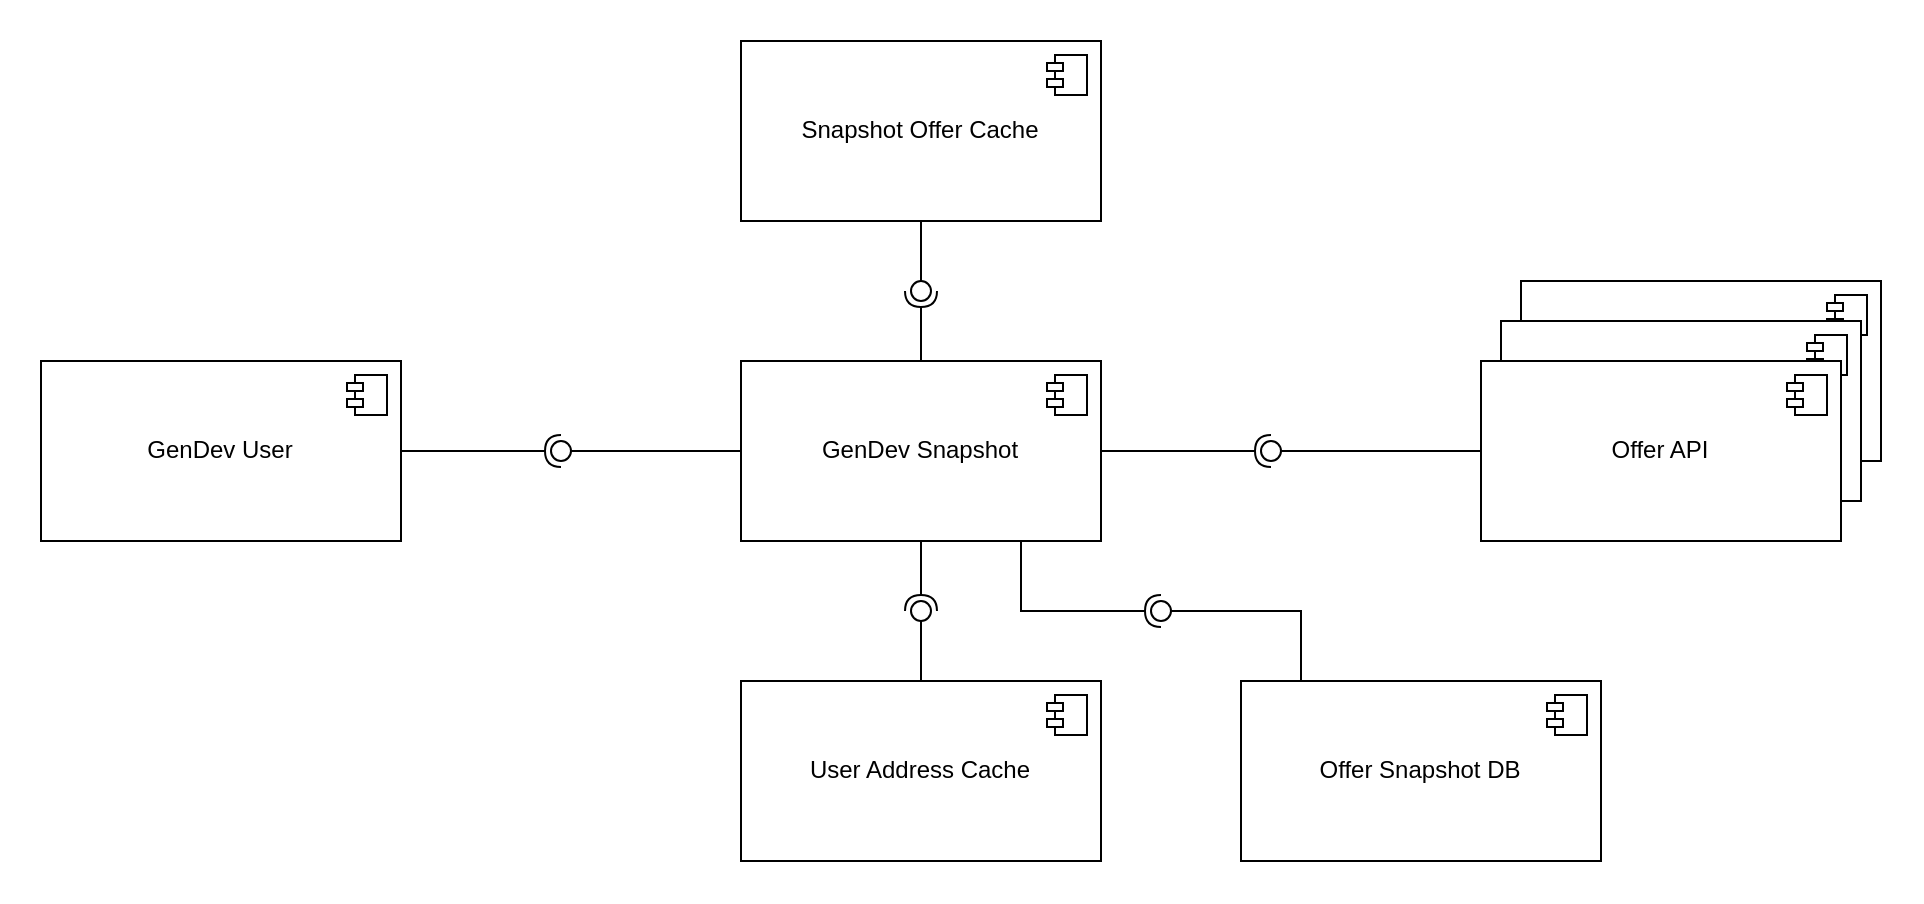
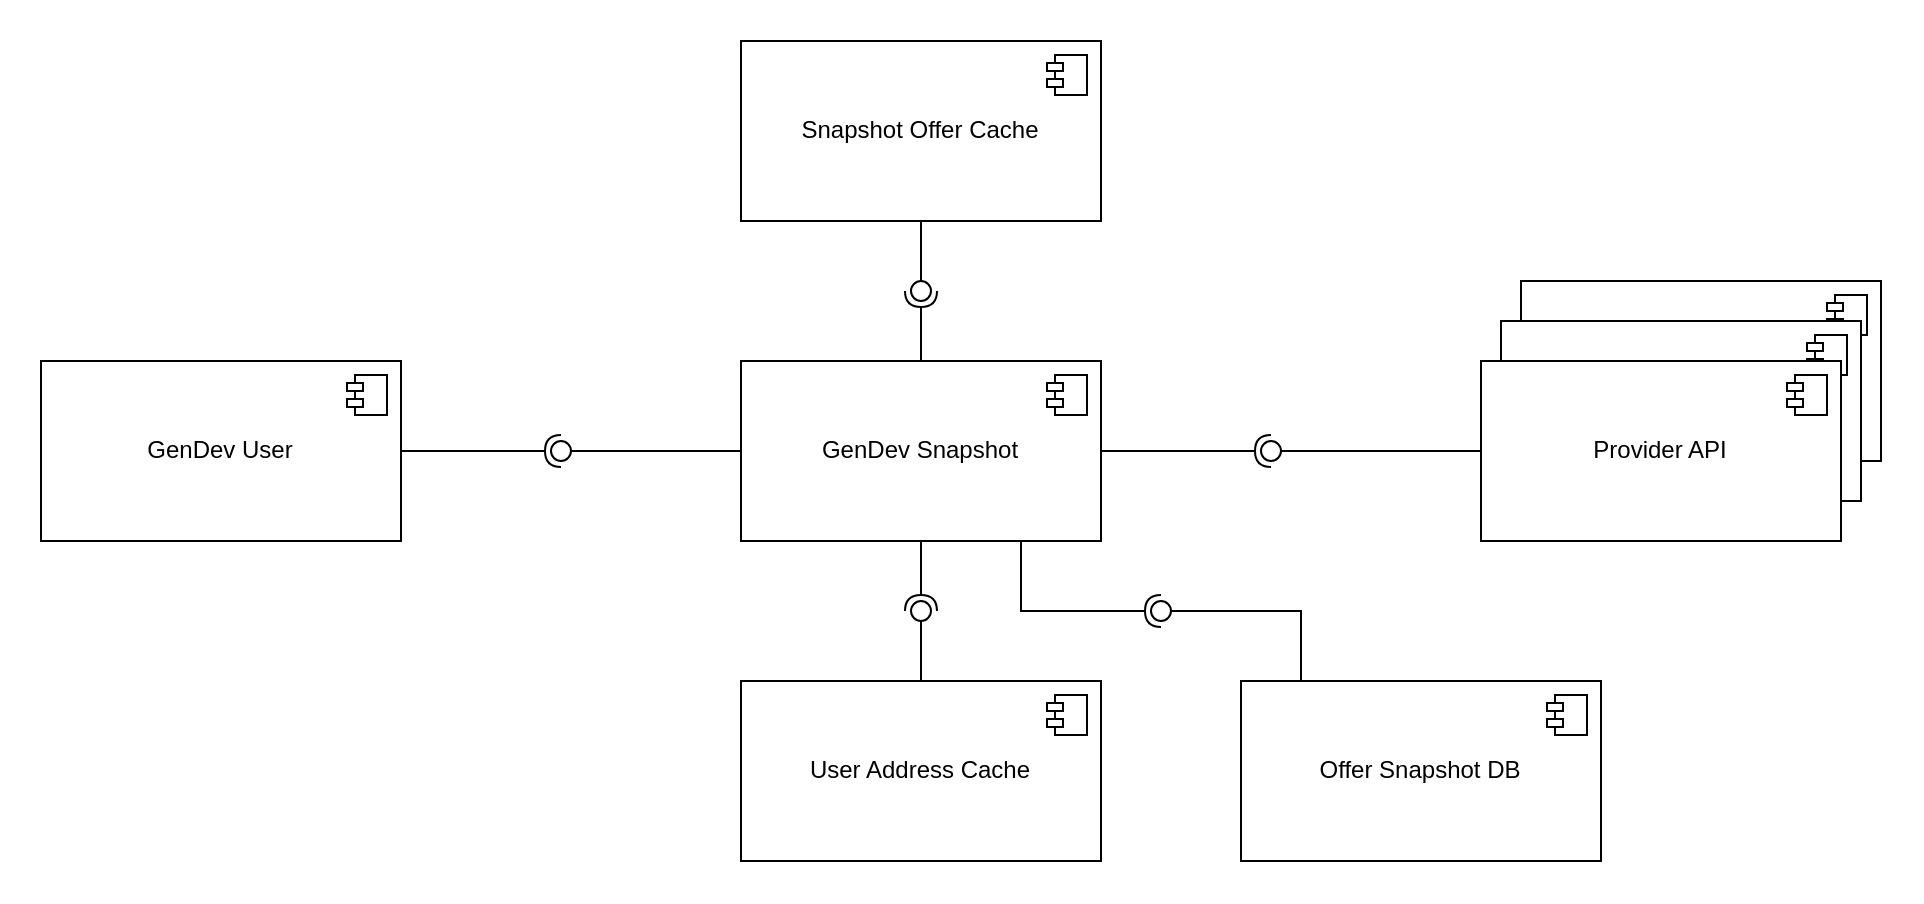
(1661, 451) -> (1661, 451)
